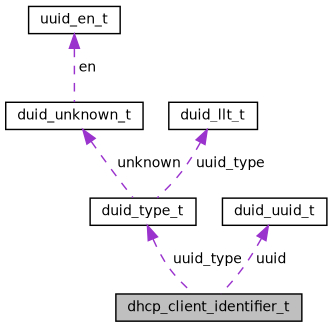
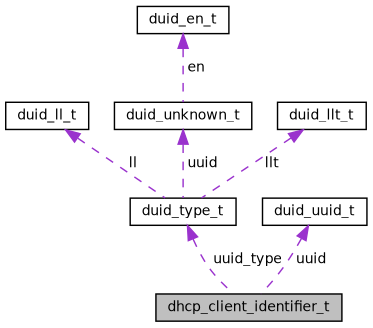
(74, 20) -> (183, 20)
none -> (47, 116)
(147, 164) -> (201, 164)
(229, 164) -> (270, 164)
